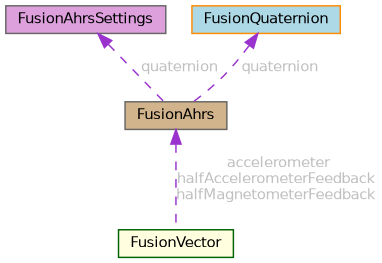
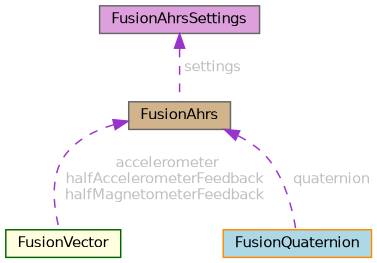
(177, 68) -> (211, 68)
(224, 76) -> (279, 175)
